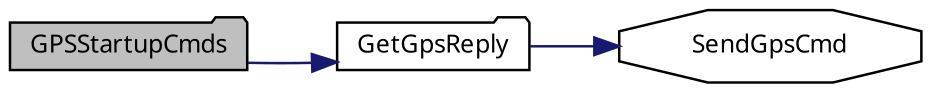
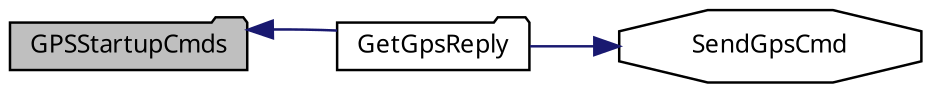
(280, 63) -> (305, 30)
